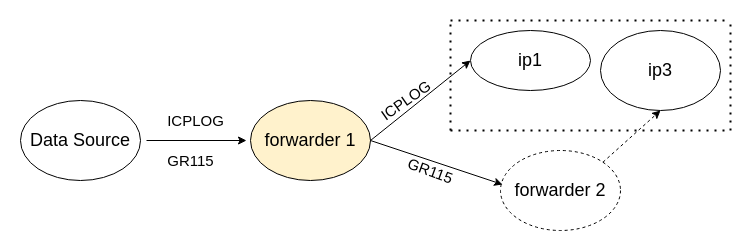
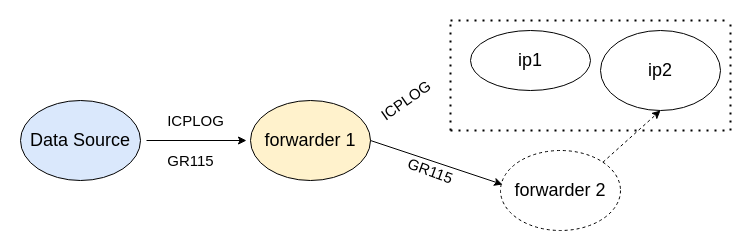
(661, 71) -> (661, 71)
(418, 102) -> none
(81, 141) -> (81, 141)
